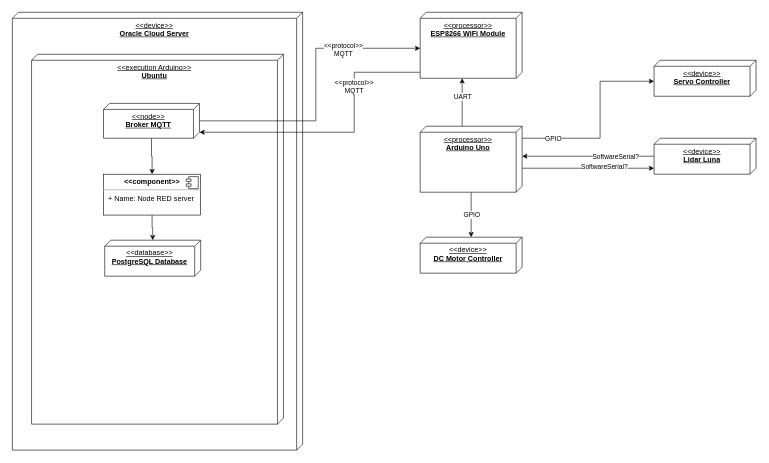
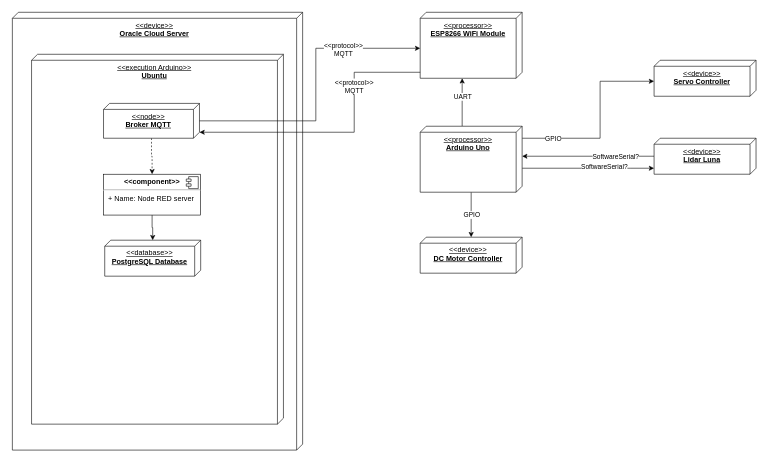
(152, 153) -> (152, 153)
